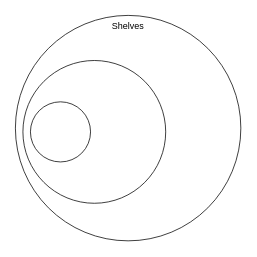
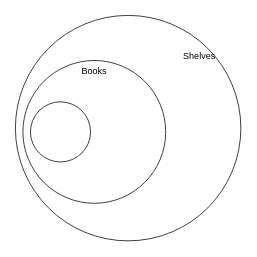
(128, 27) -> (199, 57)
none -> (94, 72)
